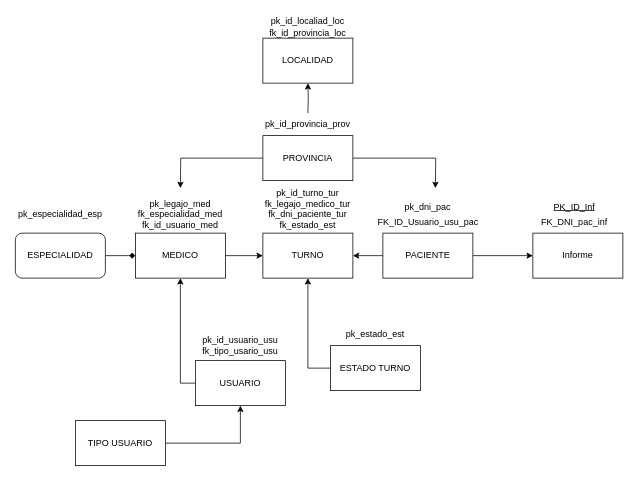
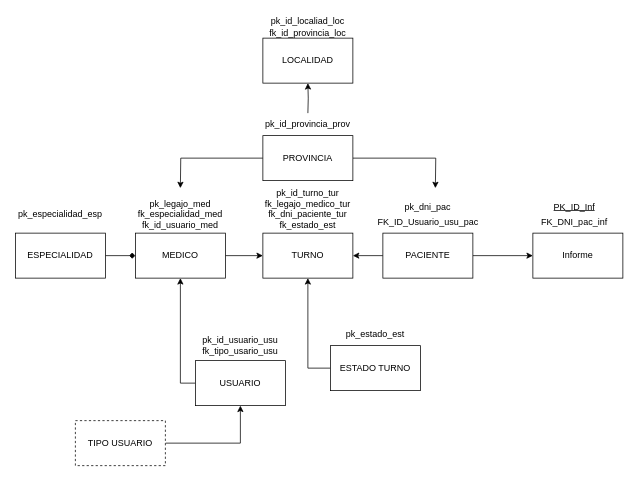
(60, 255) -> (60, 255)
(120, 443) -> (120, 443)
